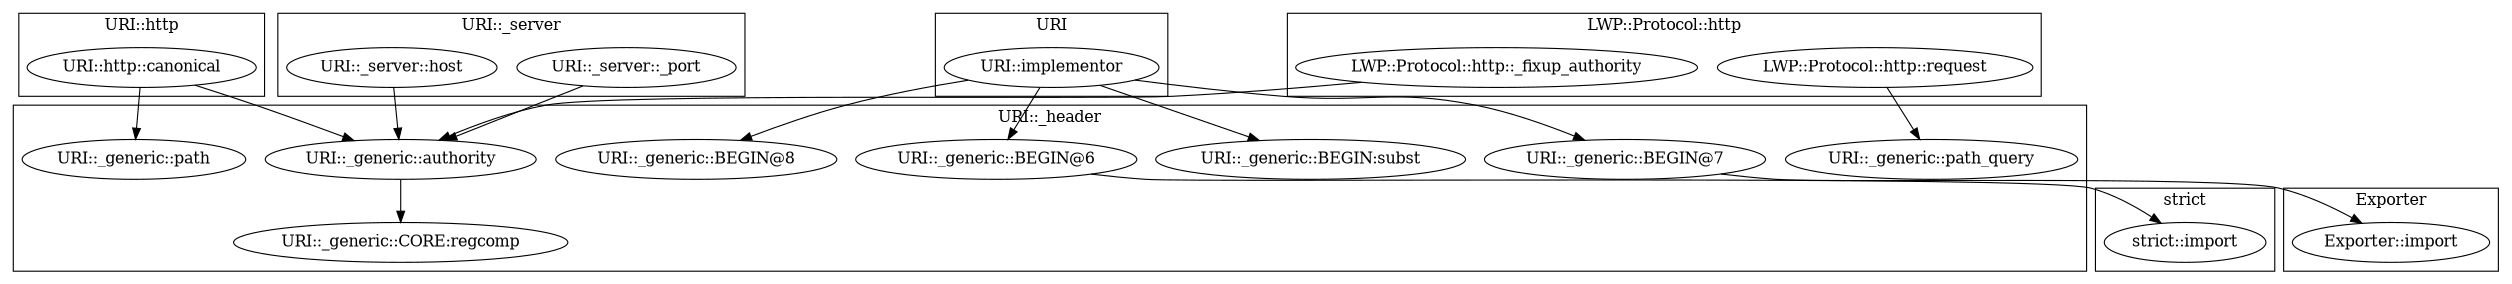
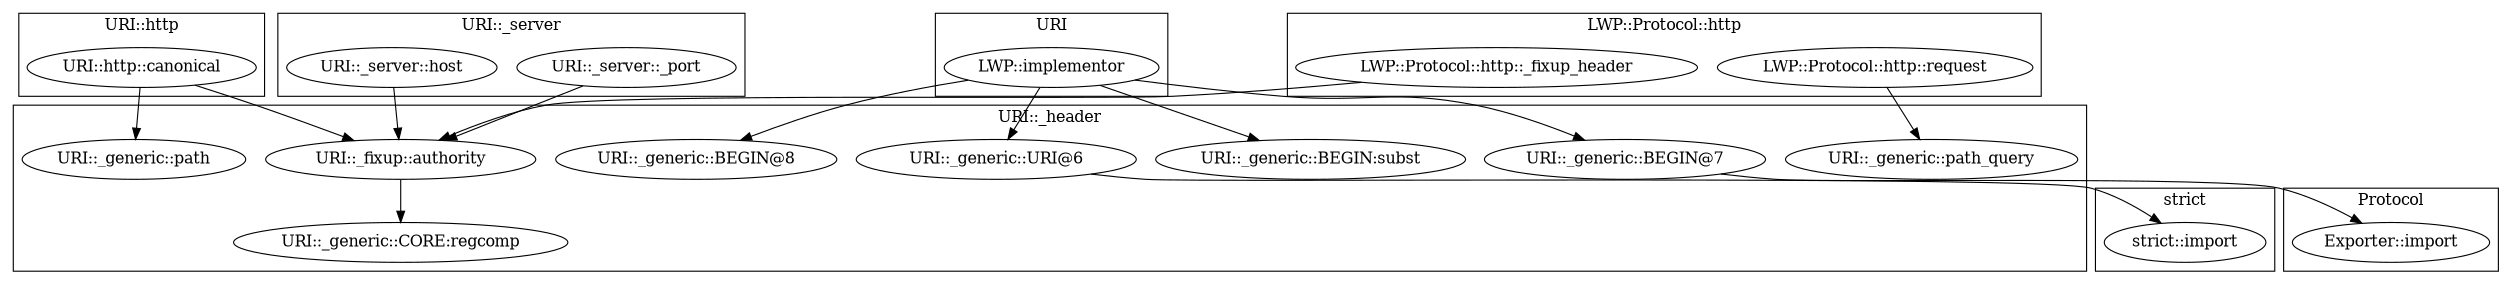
(1052, 68) -> (1052, 68)
(1497, 68) -> (1497, 68)
(401, 159) -> (401, 159)
(996, 159) -> (996, 159)
(2391, 201) -> (2391, 201)
